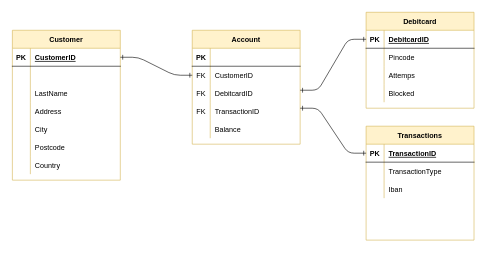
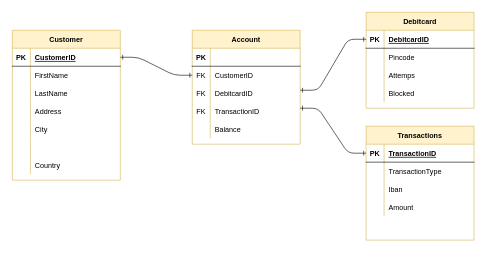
none -> (75, 75)
(75, 147) -> none
none -> (429, 207)
